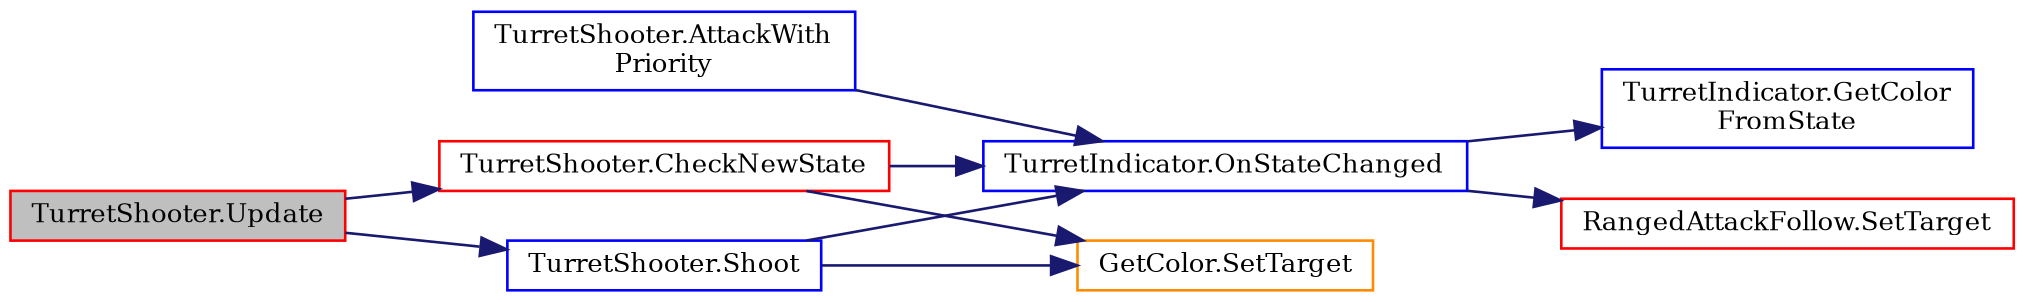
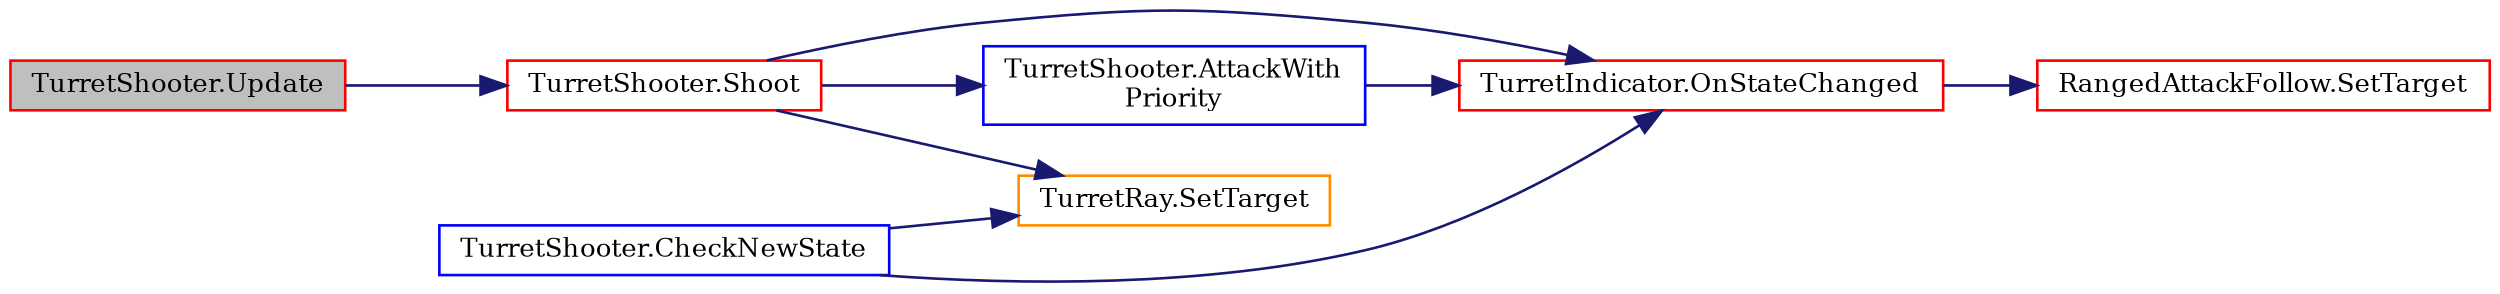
none -> (889, 85)
(1788, 109) -> none
(664, 166) -> (664, 250)
(1225, 166) -> (1701, 85)
(379, 195) -> none
(664, 265) -> (664, 85)
(1225, 265) -> (1174, 201)
